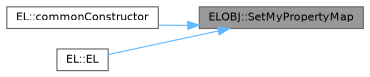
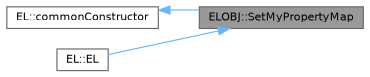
(173, 25) -> (185, 10)
